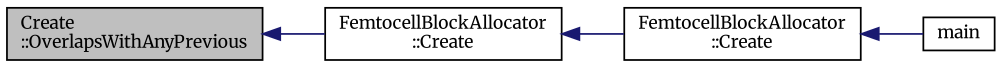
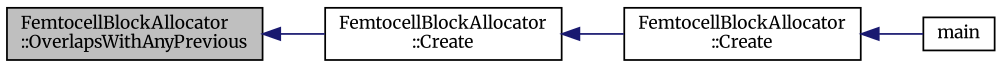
(135, 34) -> (135, 34)
